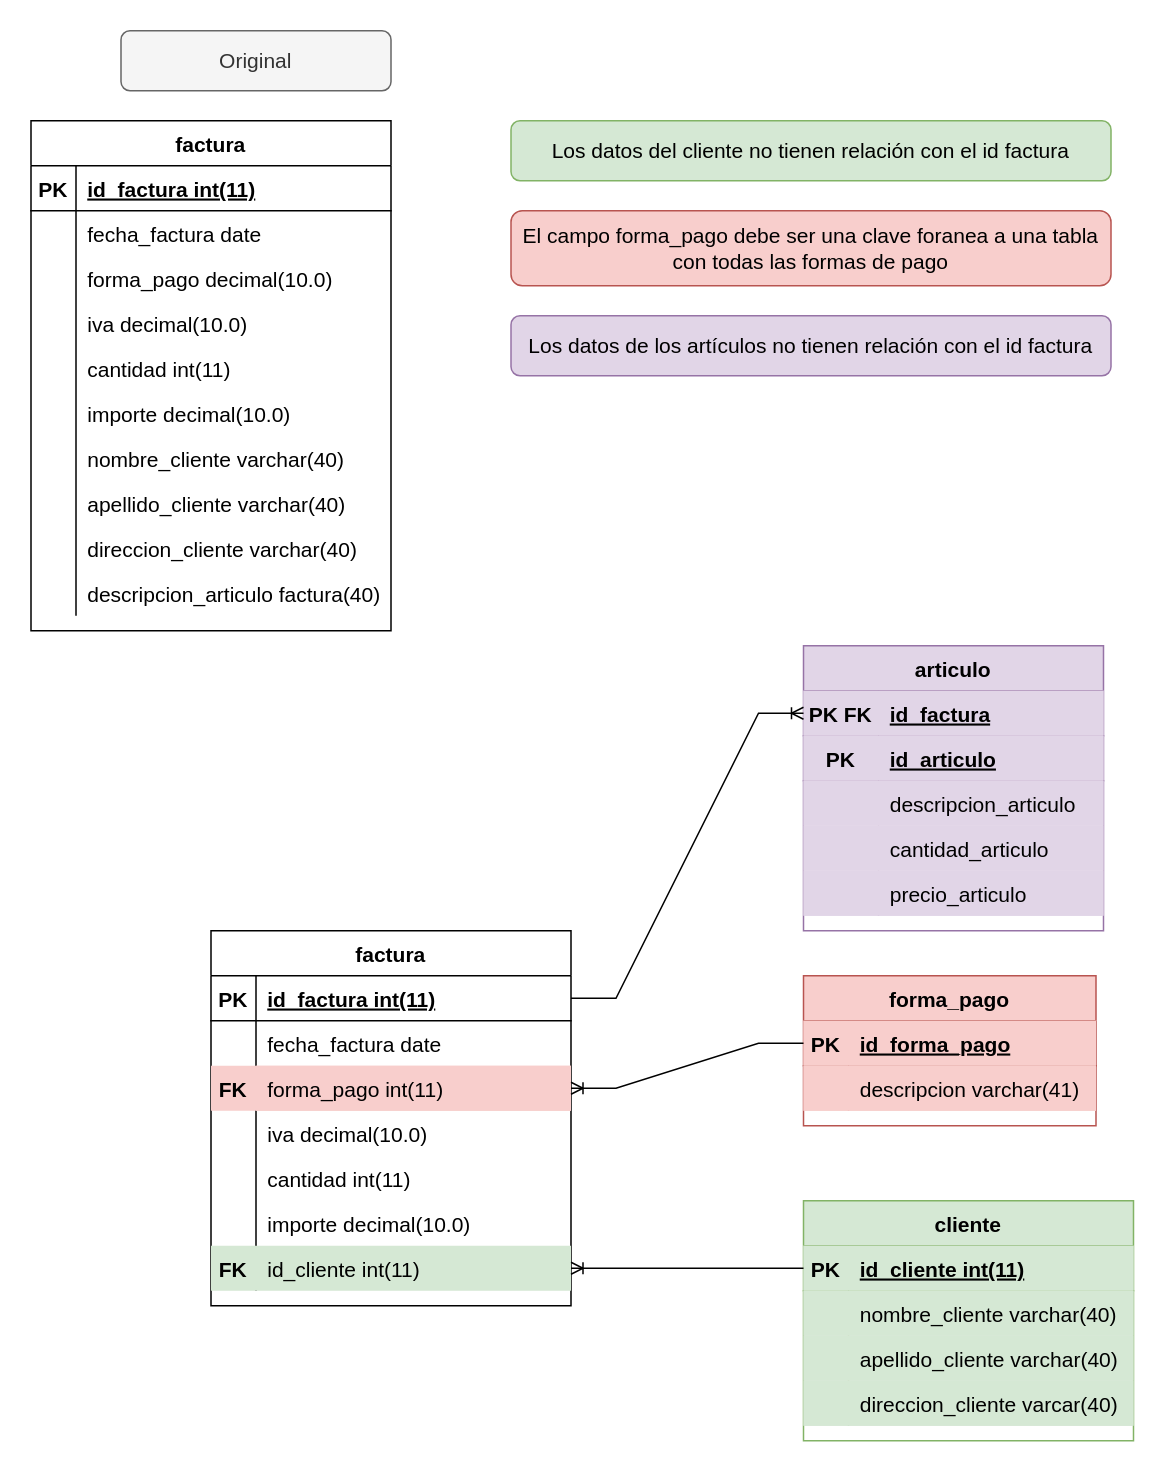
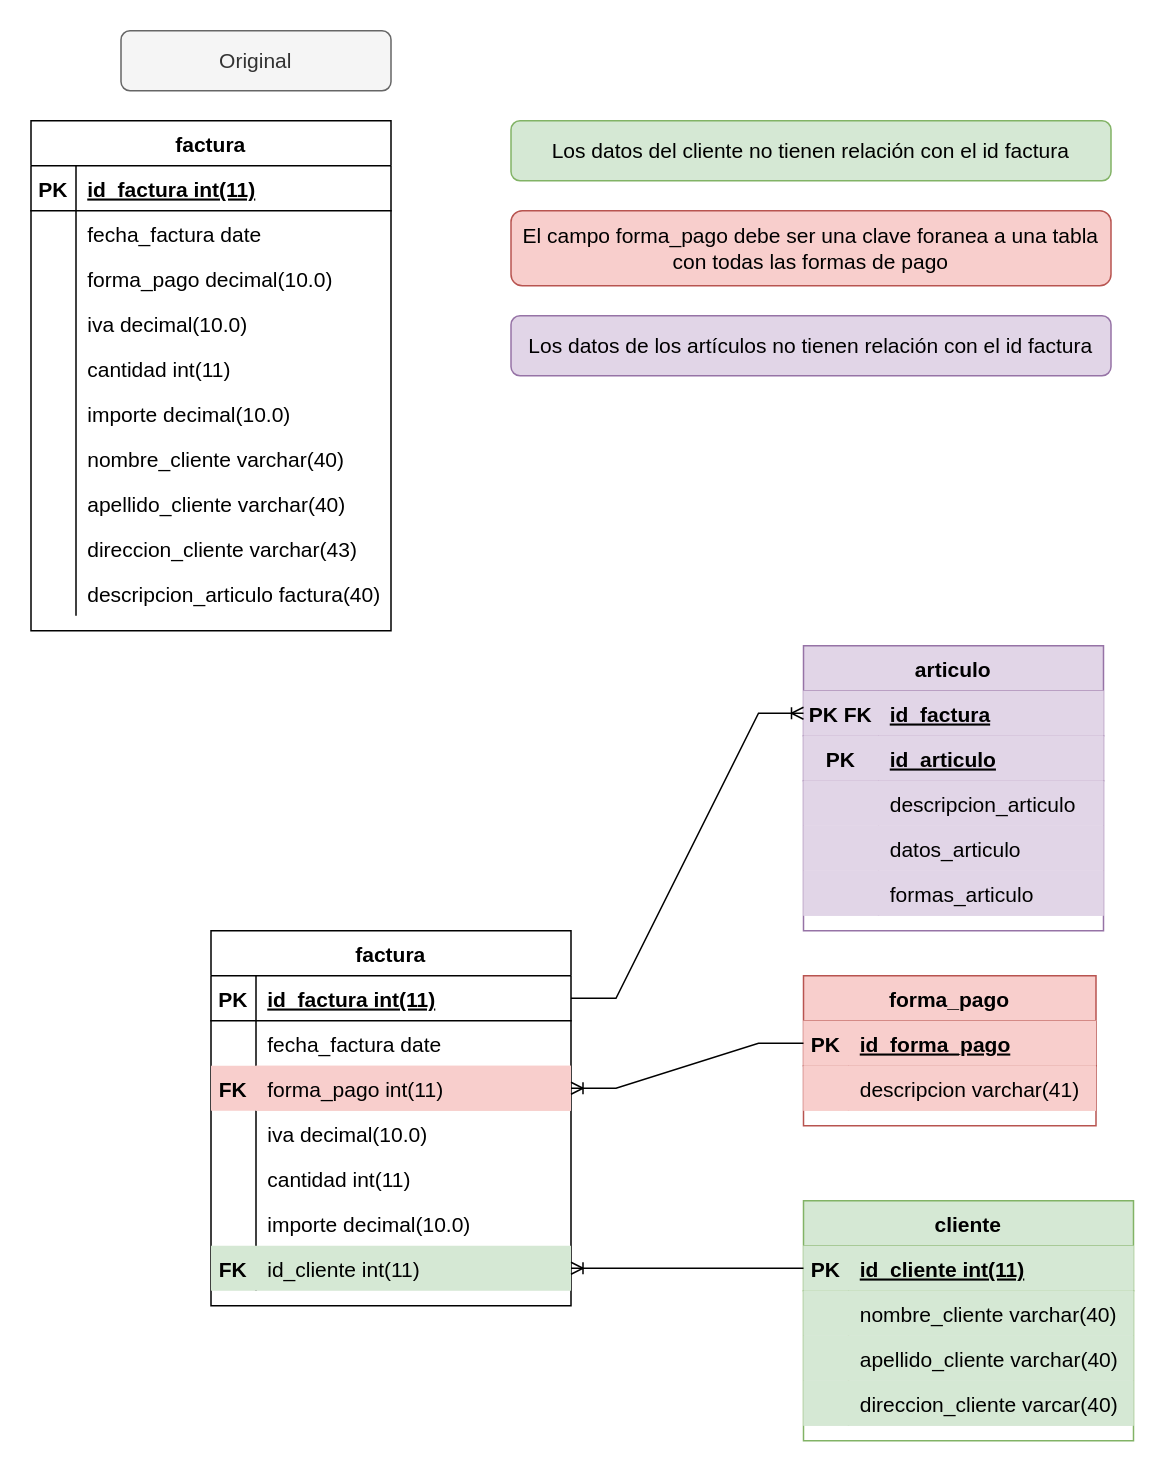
(244, 550) -> (244, 550)
(981, 850) -> (966, 850)
(970, 895) -> (972, 895)
